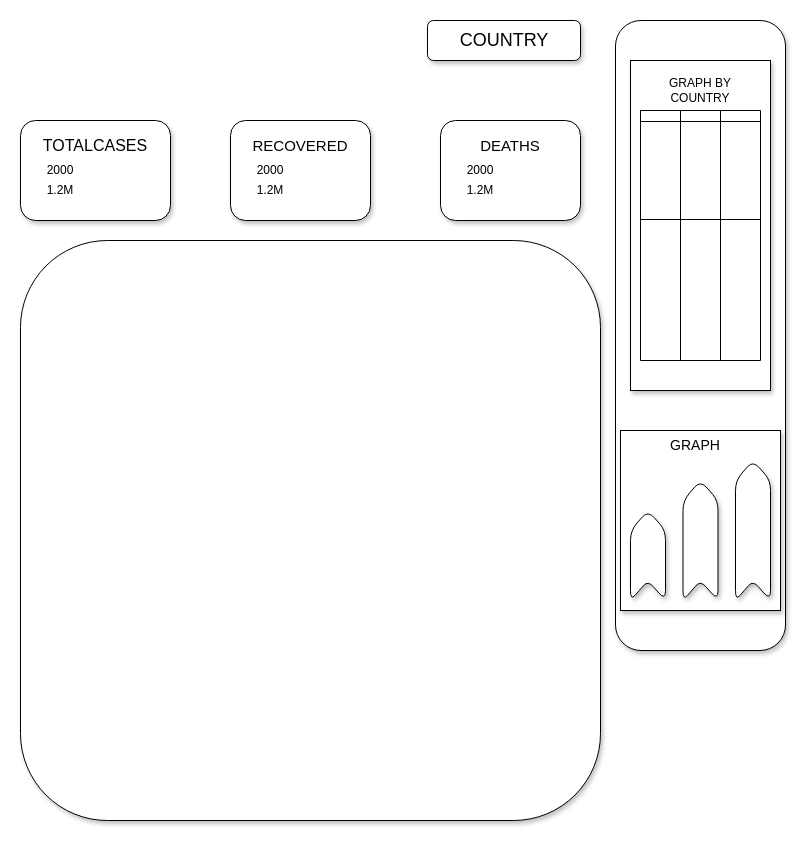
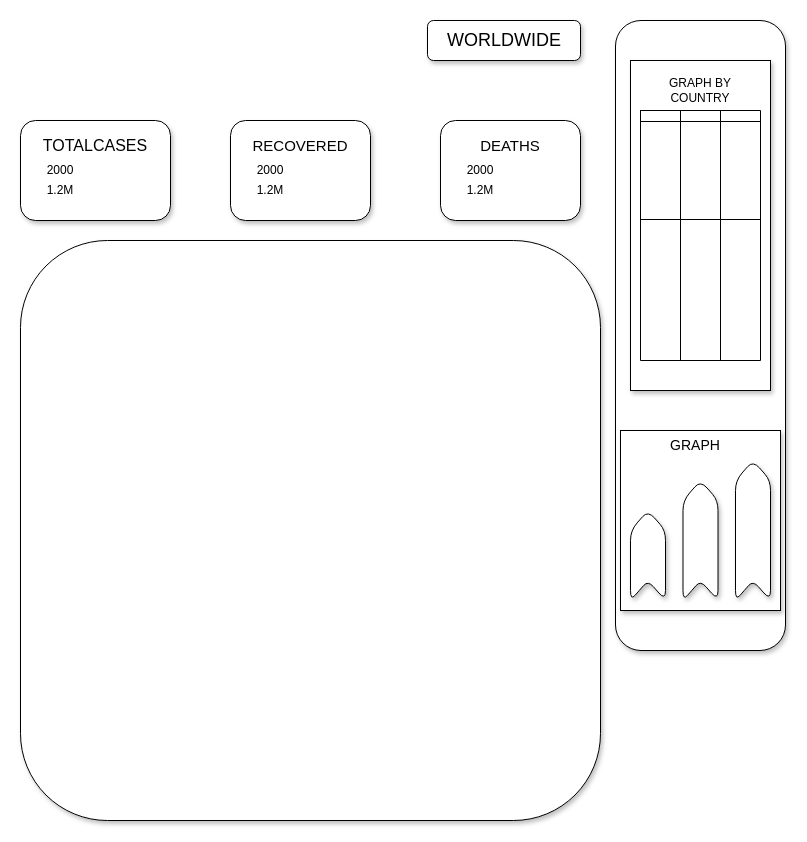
(505, 41) -> (505, 41)
